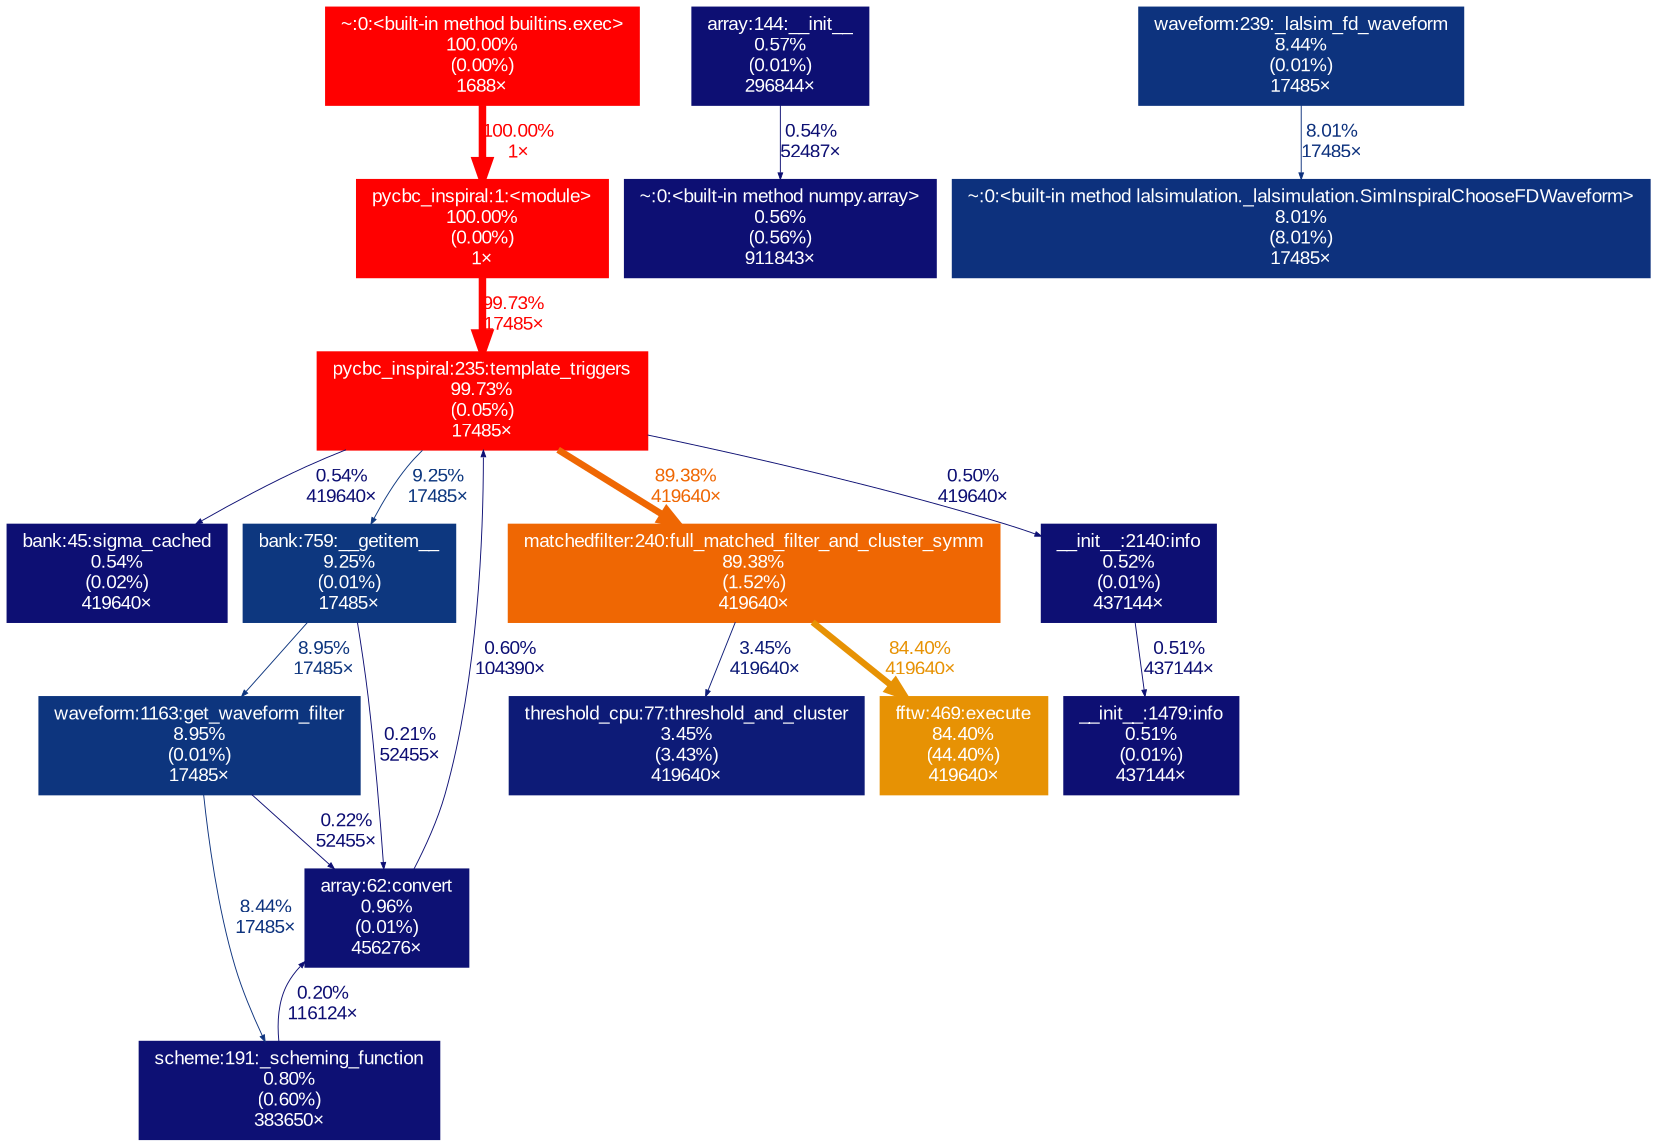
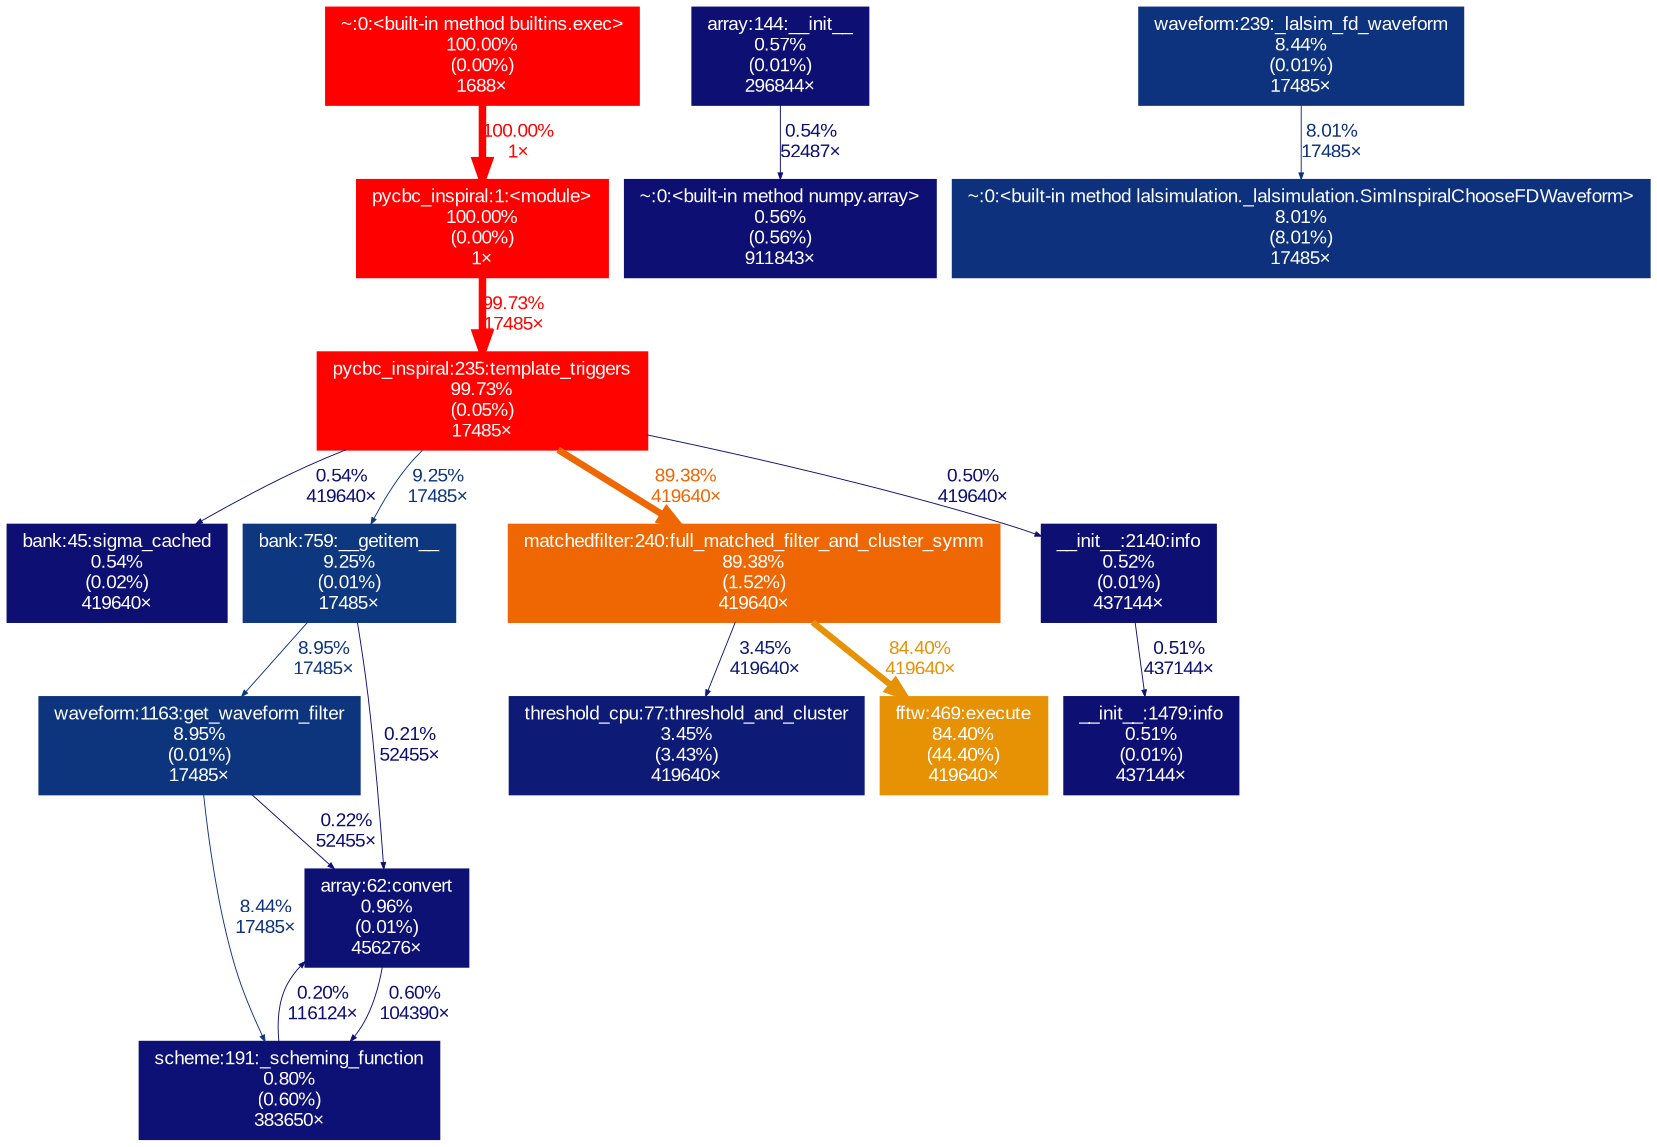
(470, 667) -> (373, 1003)
